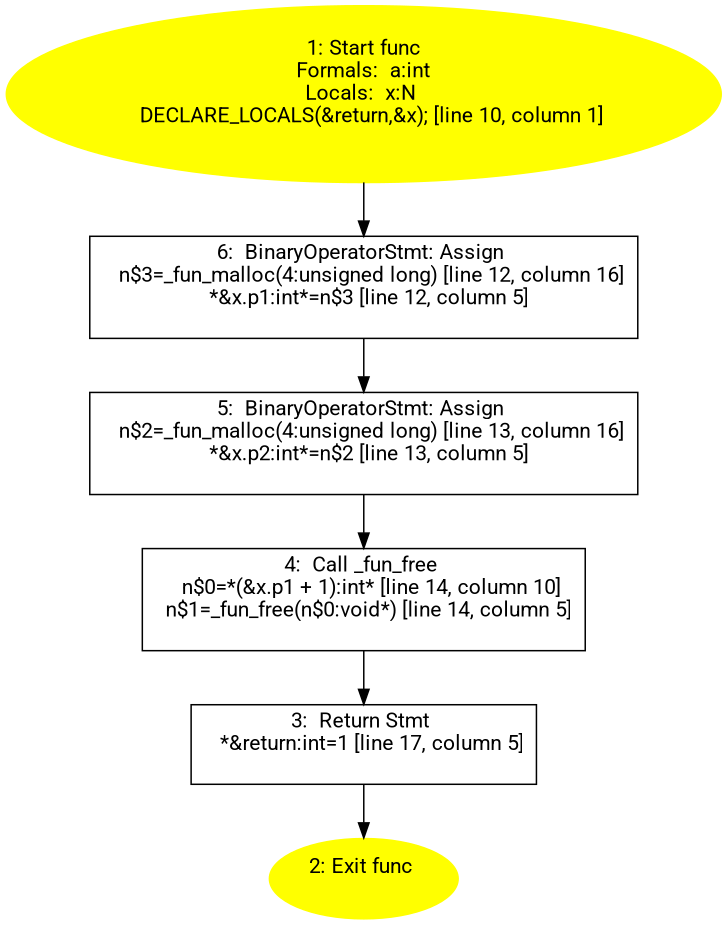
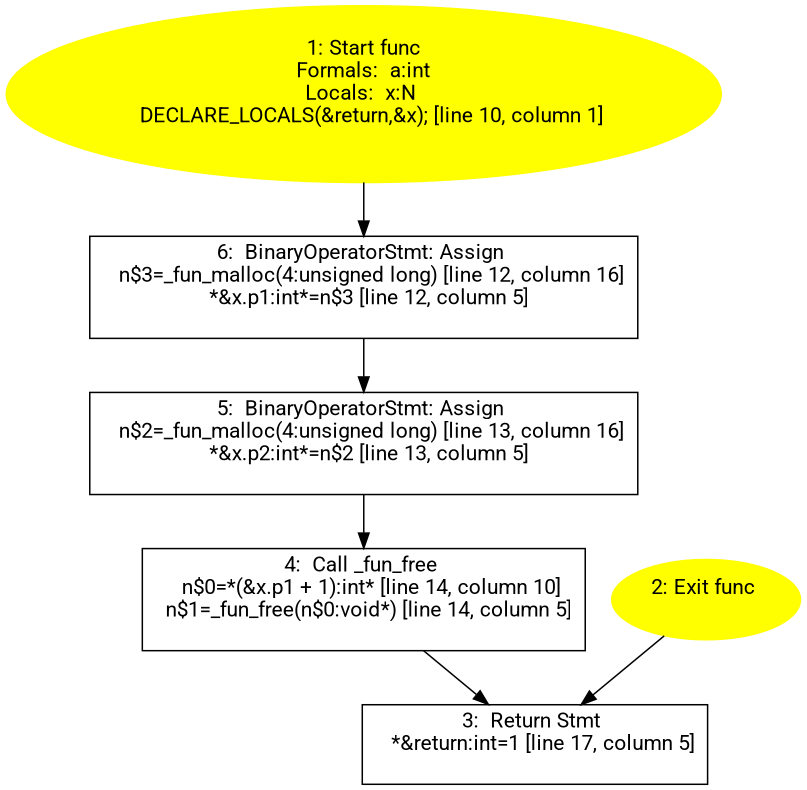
(364, 804) -> (629, 665)
